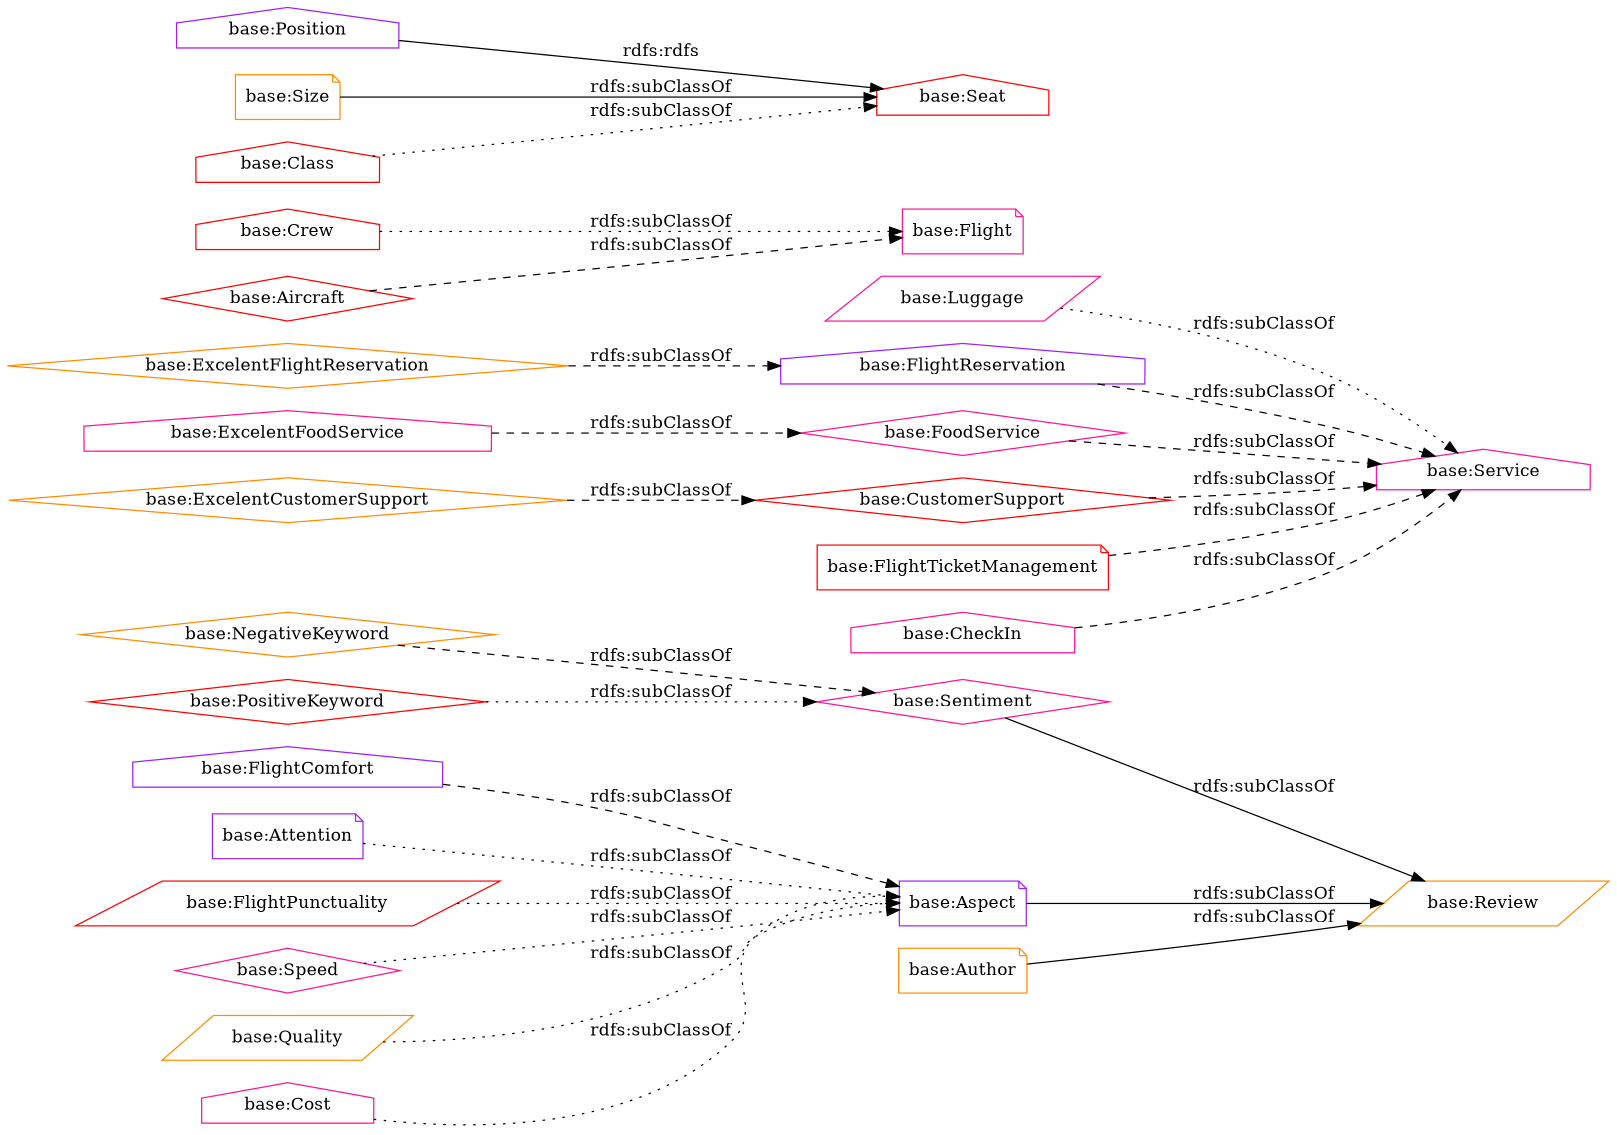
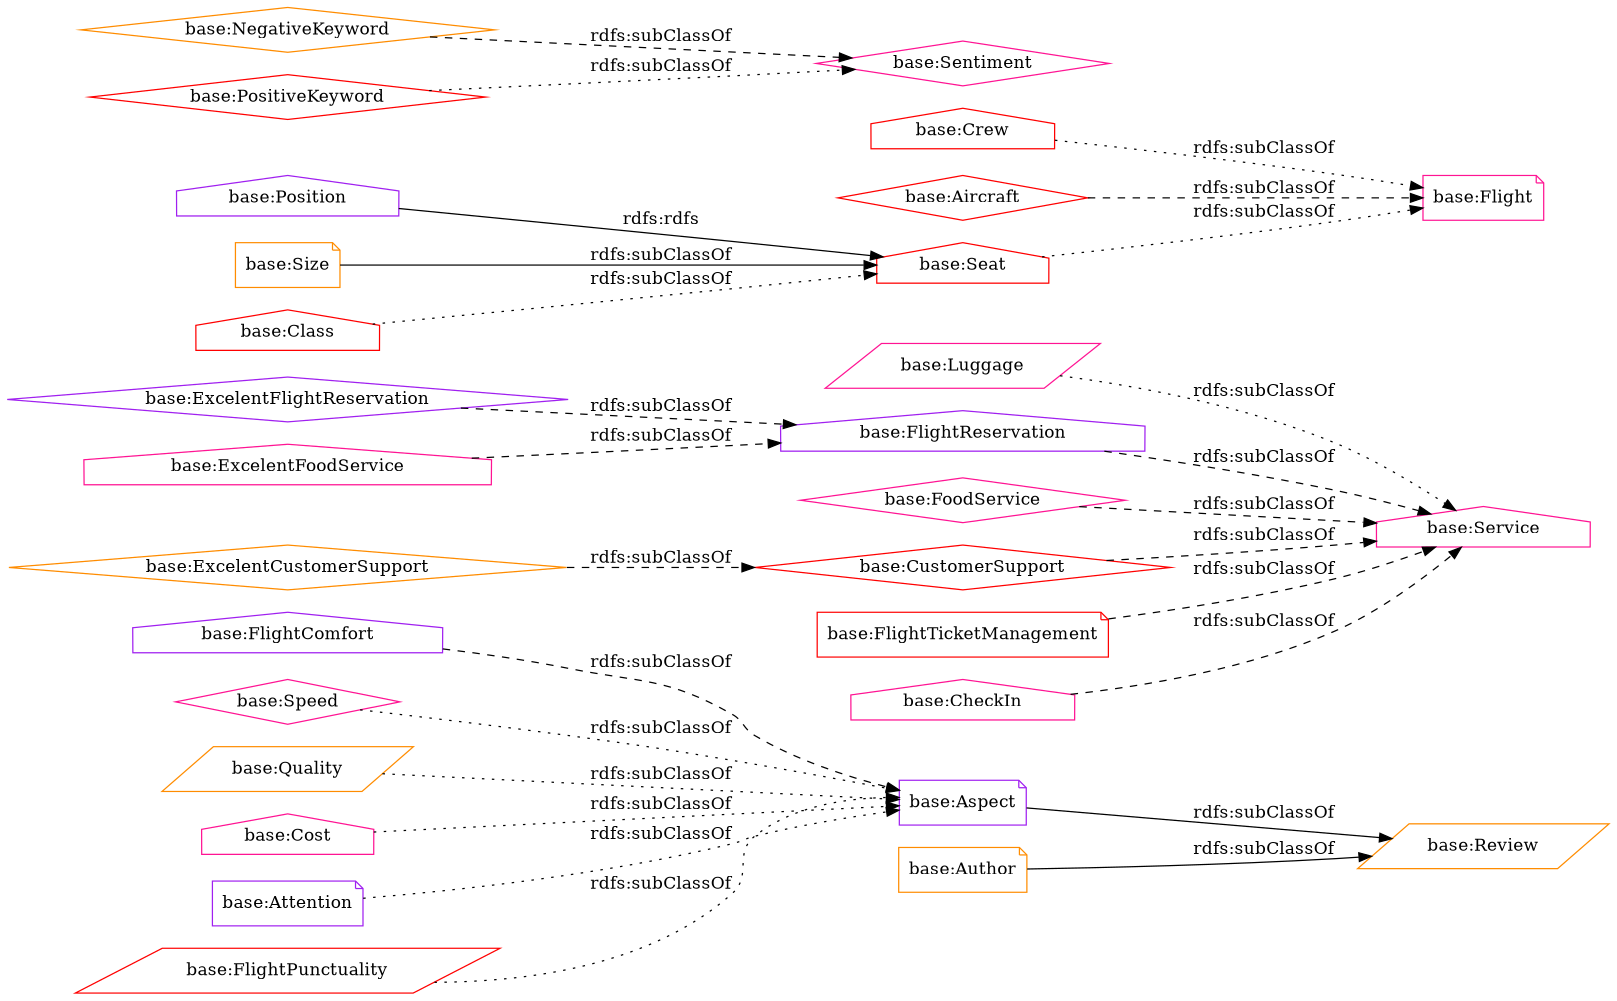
none -> (1226, 236)
(288, 366) -> (288, 399)
(640, 433) -> (620, 451)
(1209, 797) -> none
